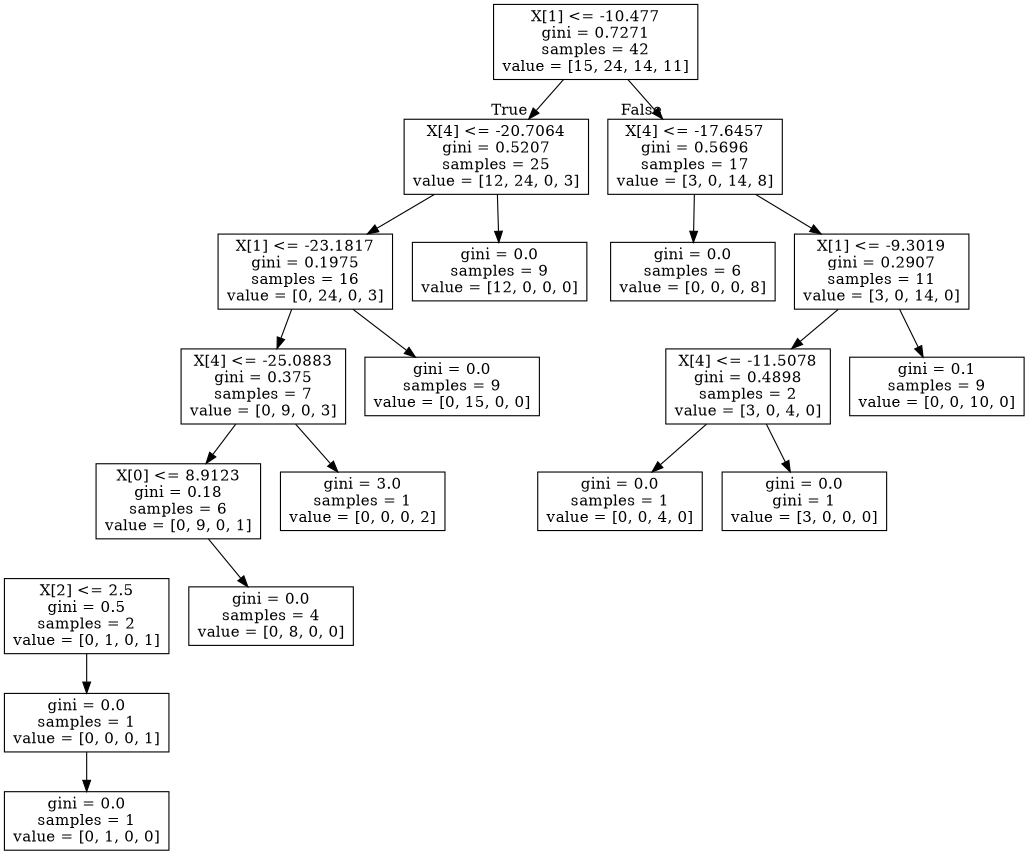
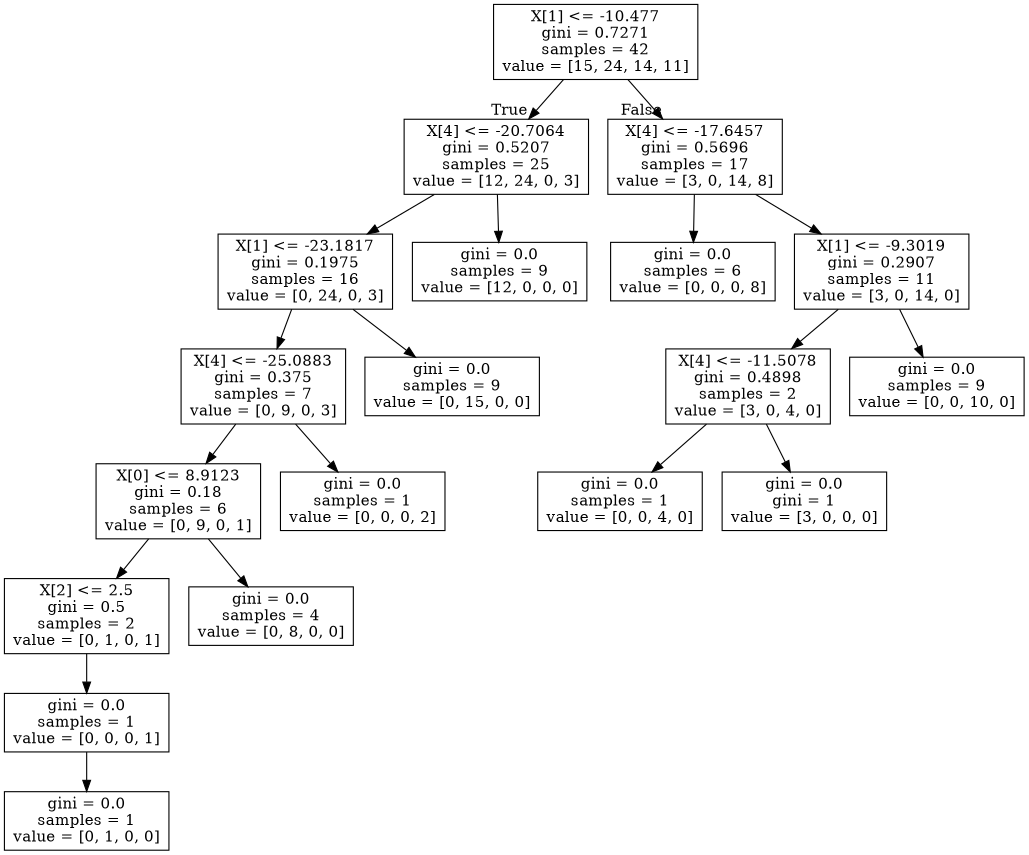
(937, 386) -> (937, 386)
(363, 501) -> (363, 501)
none -> (136, 554)
